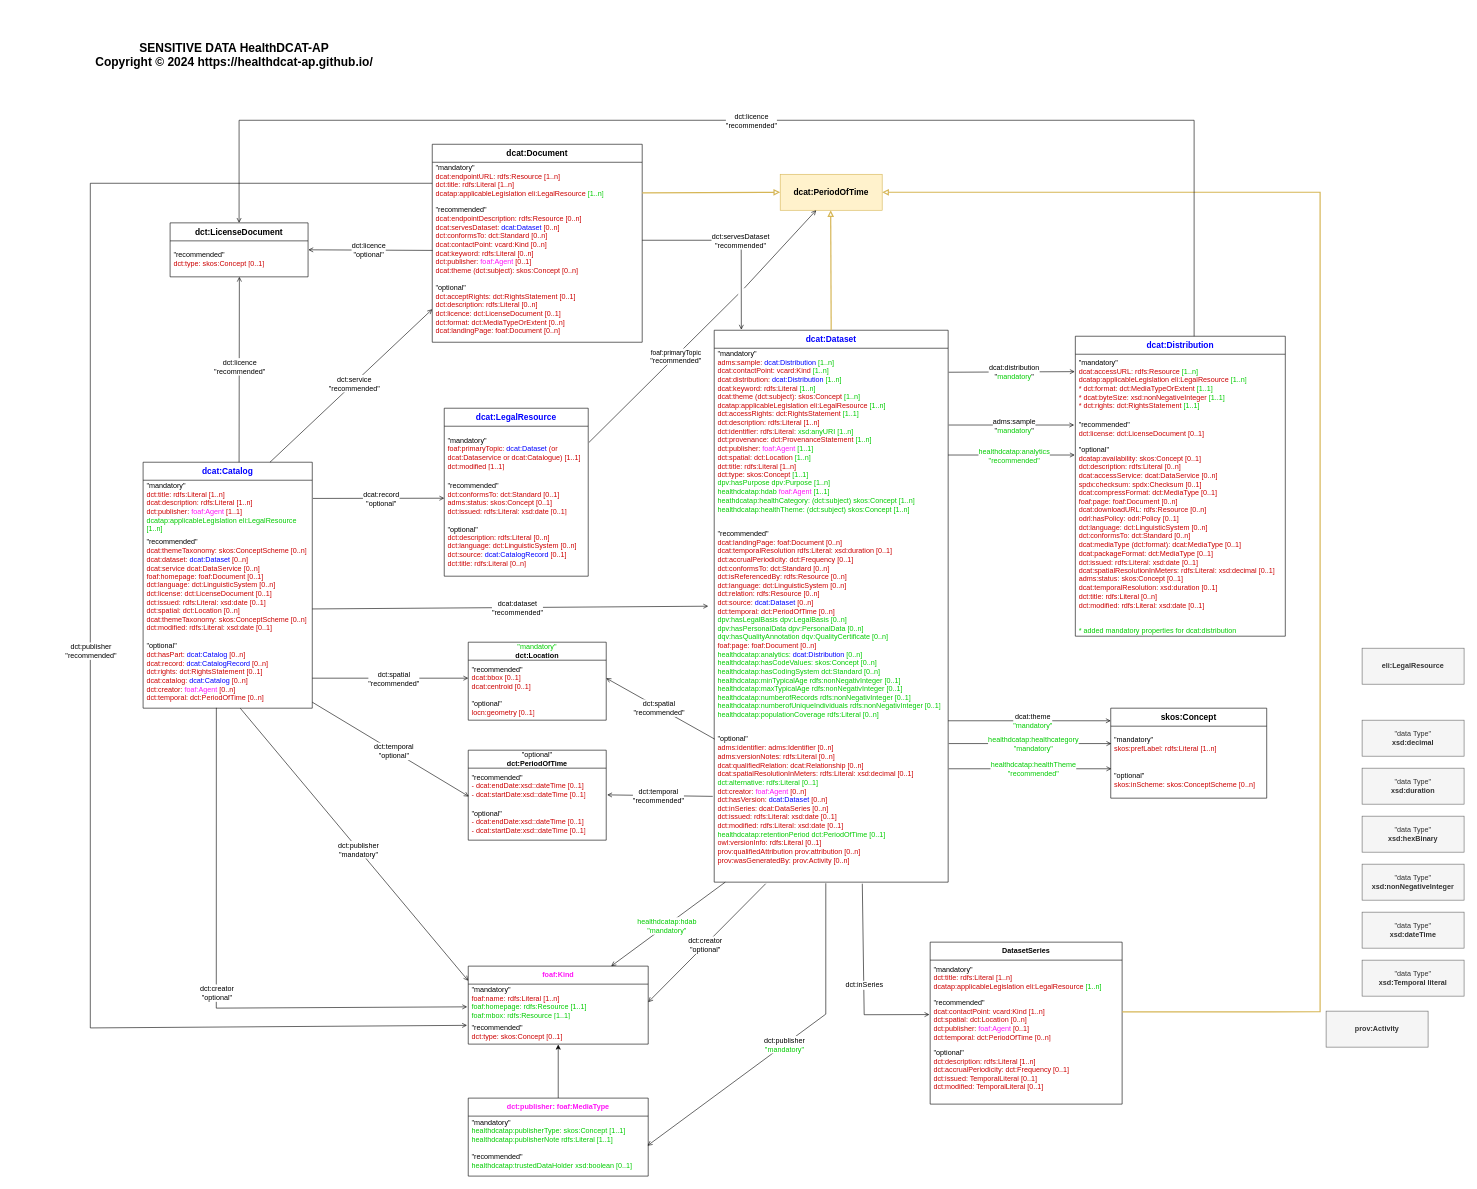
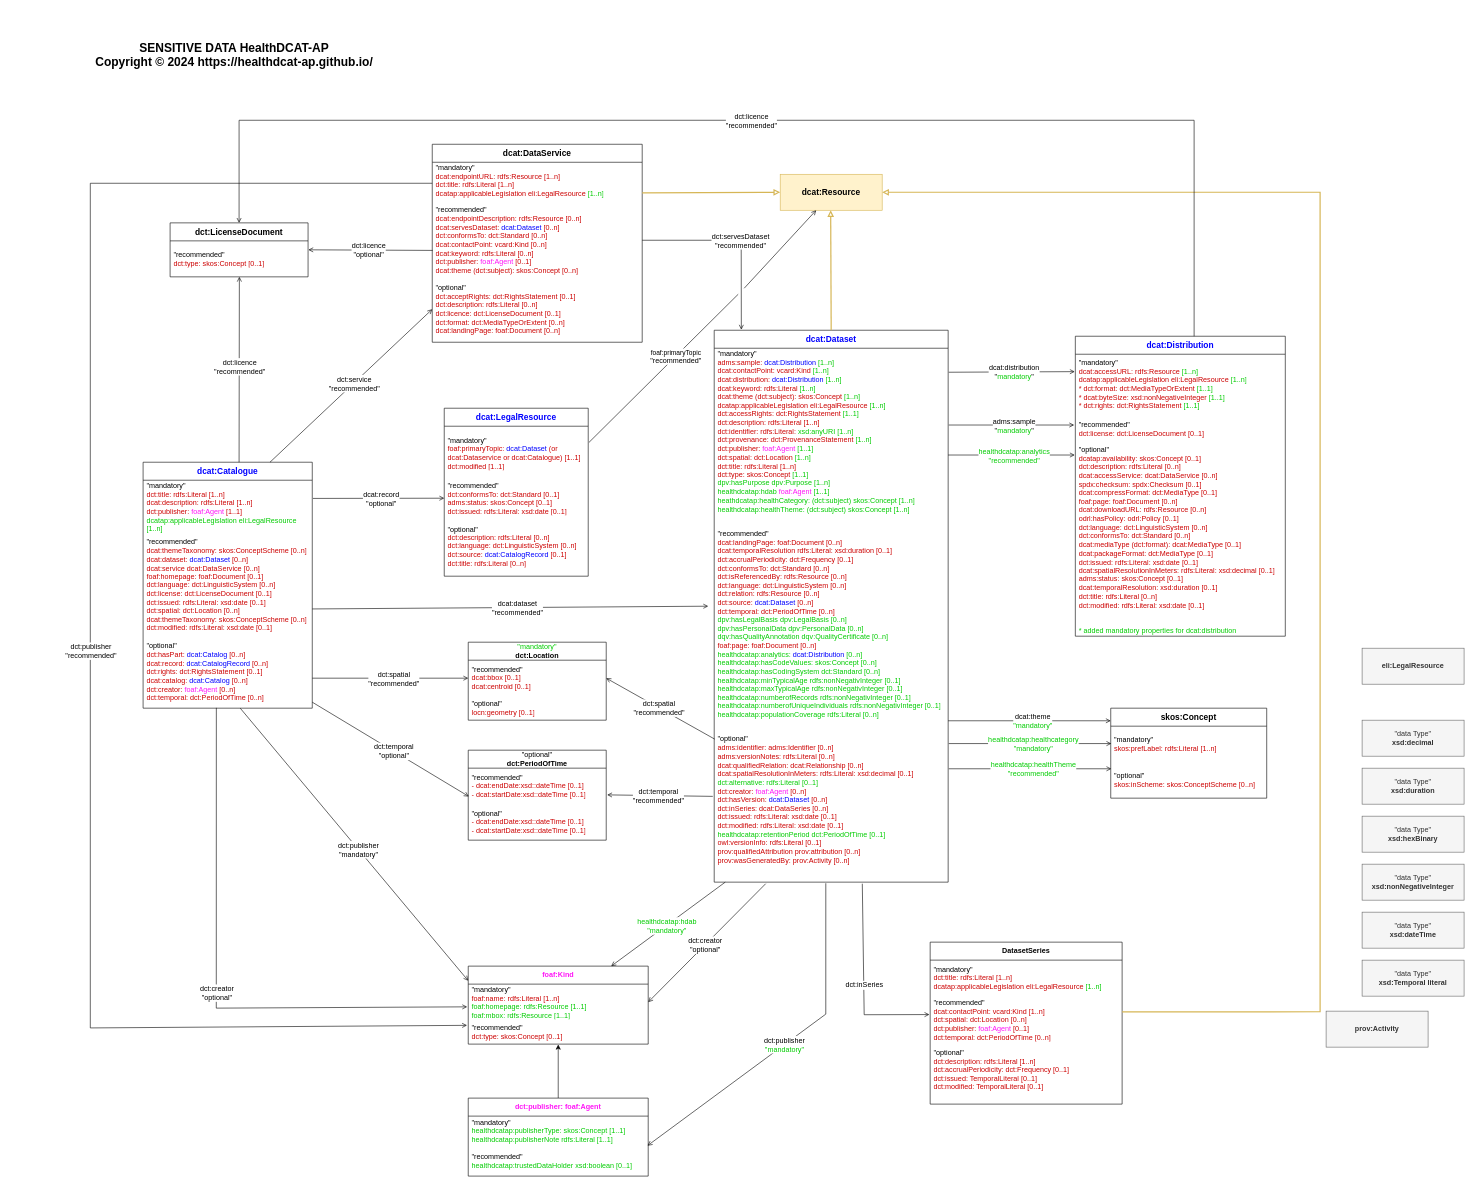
(537, 153) -> (537, 153)
(831, 192) -> (831, 192)
(228, 471) -> (228, 471)
(558, 1107) -> (558, 1107)
